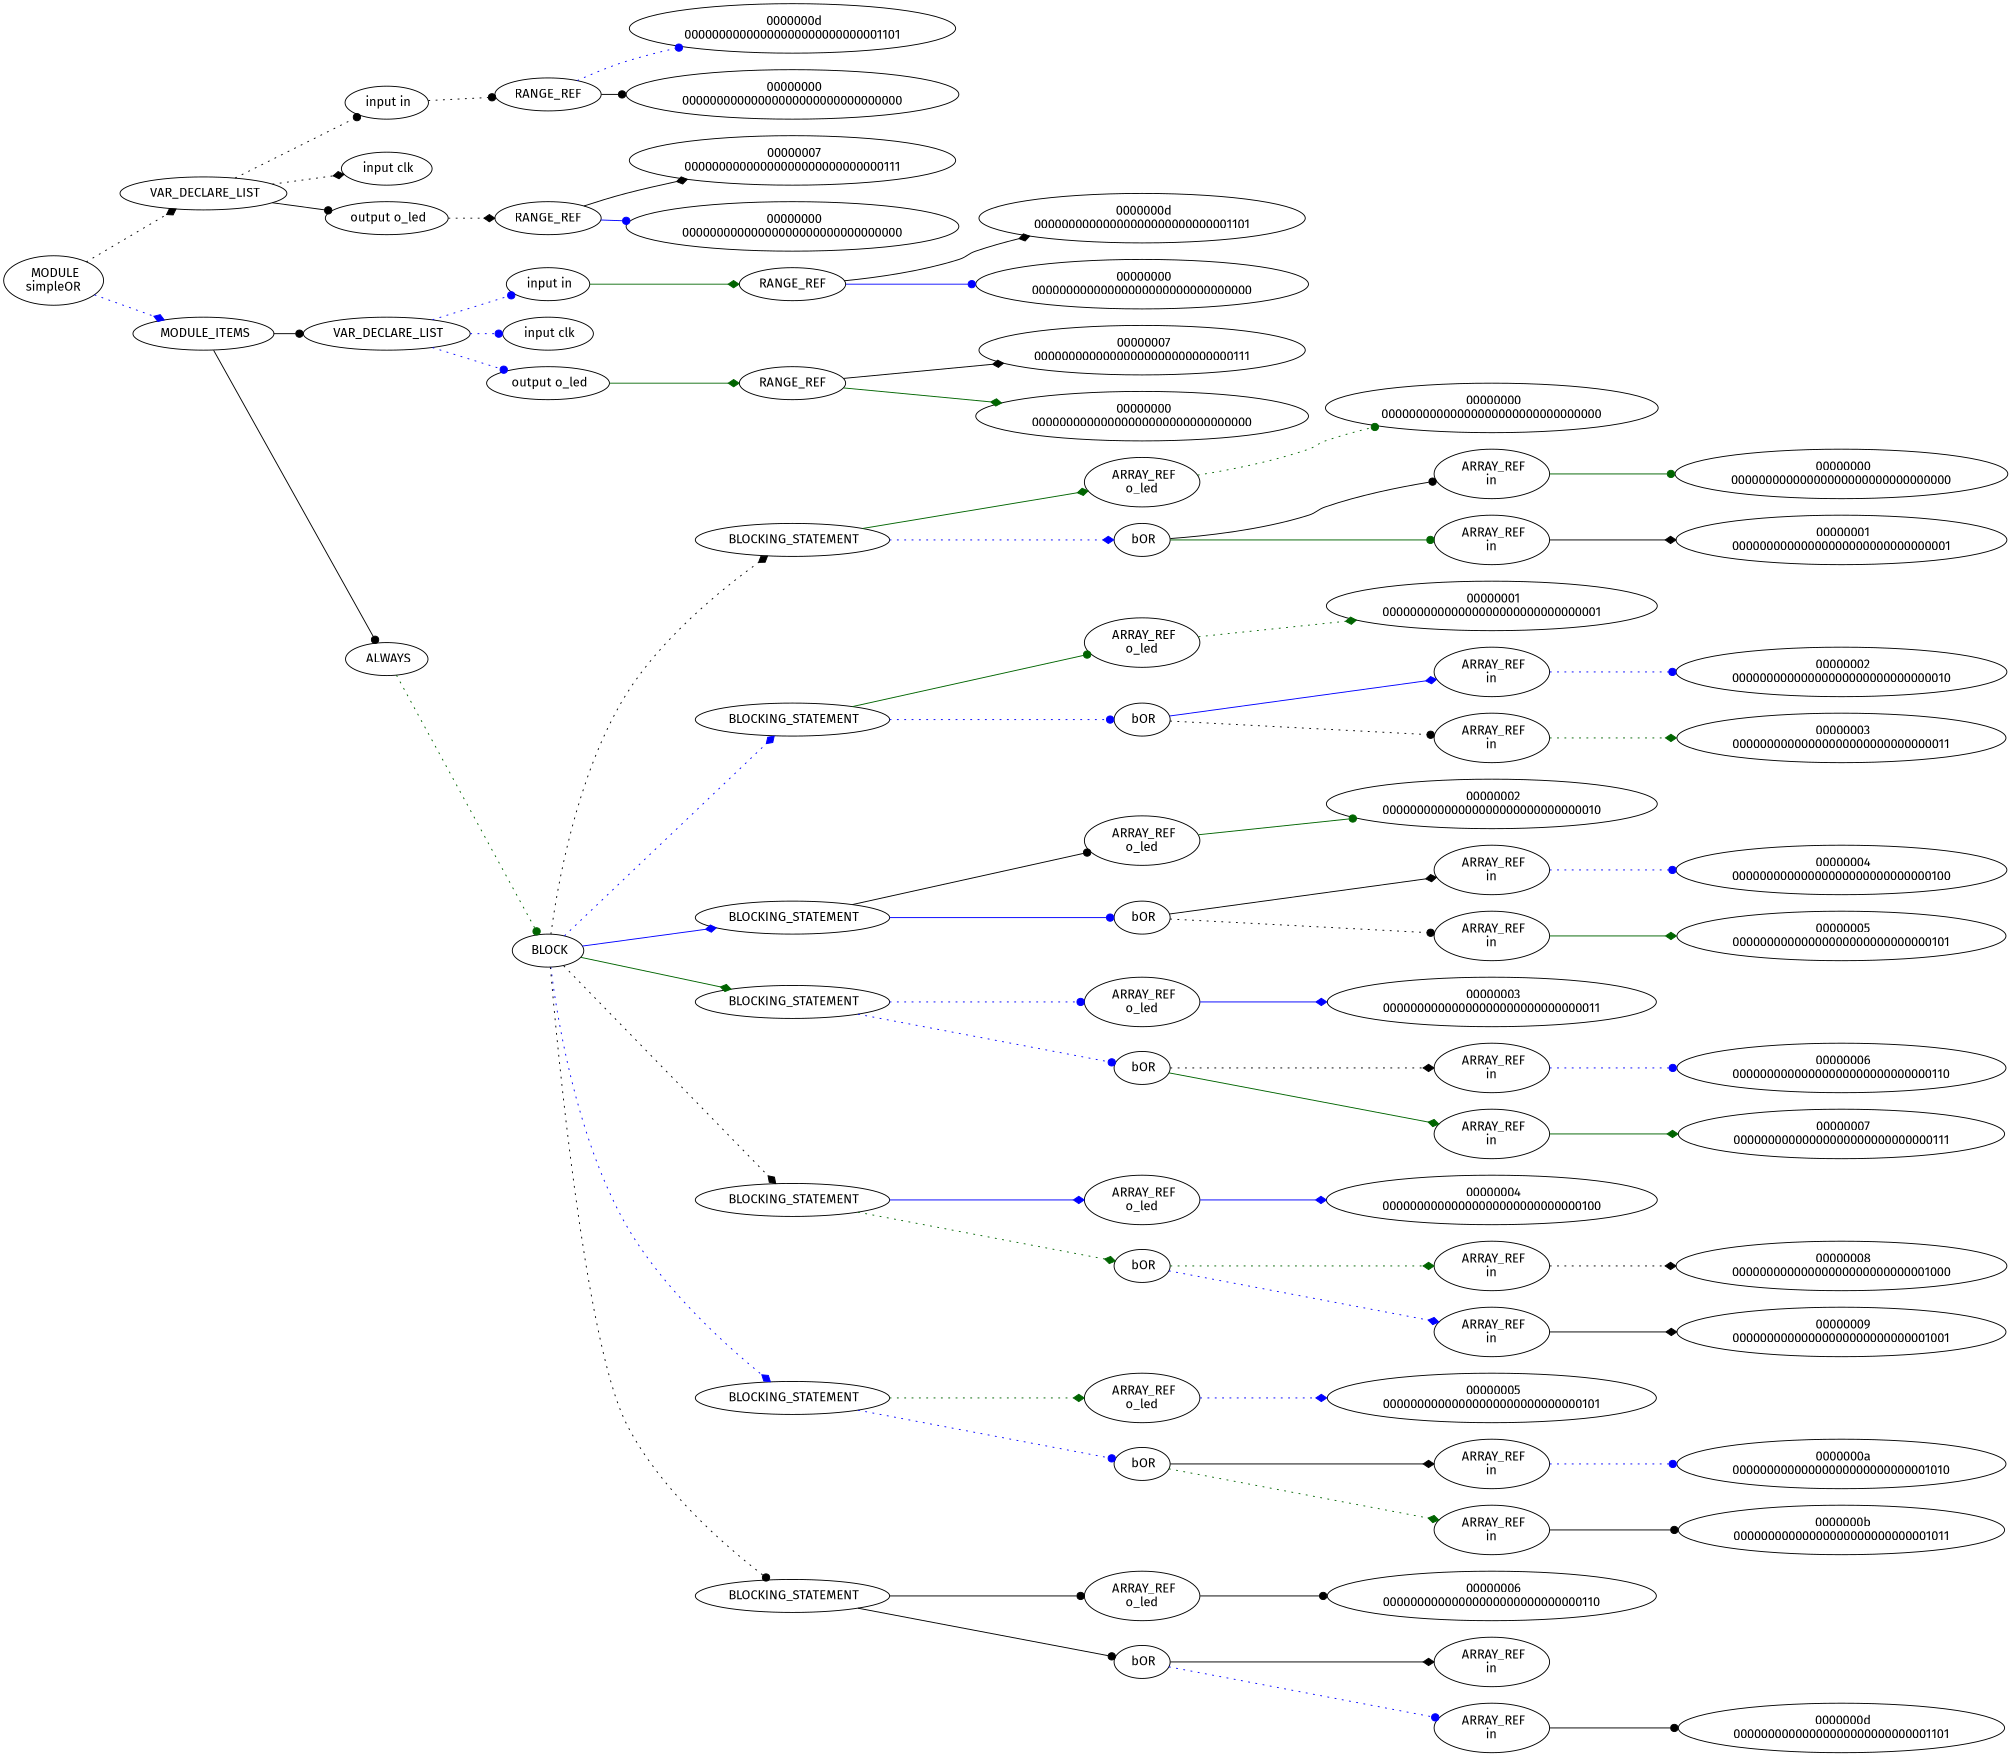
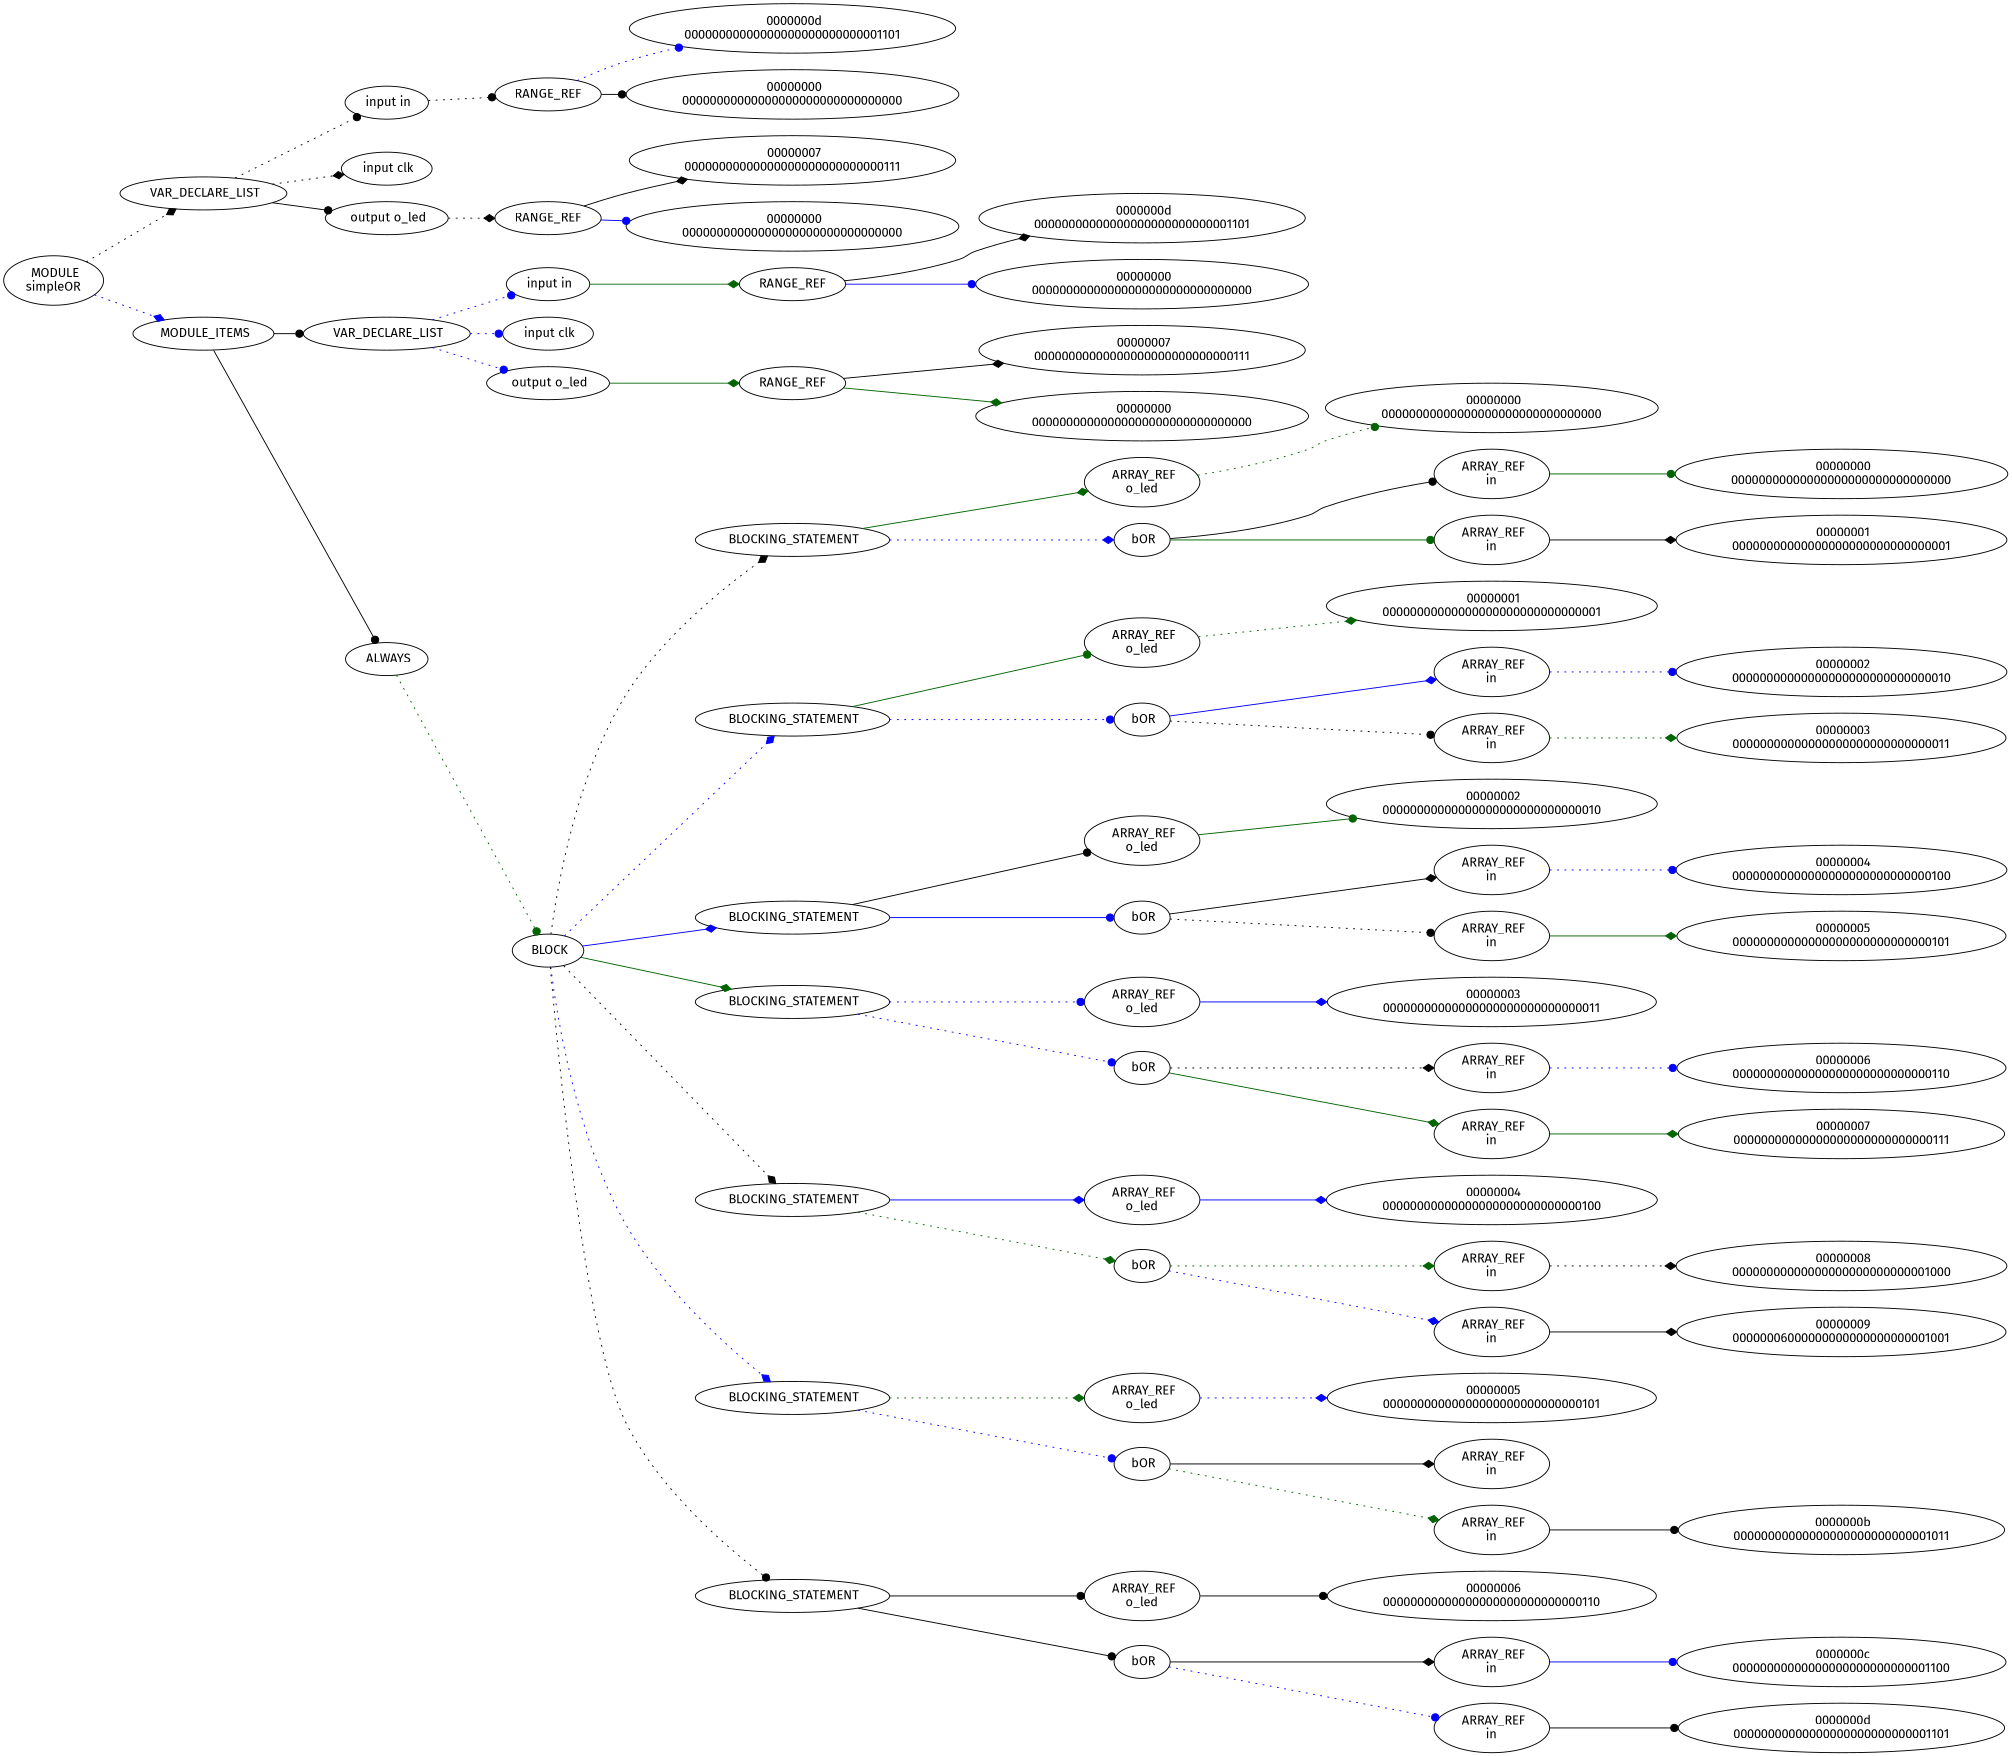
(1841, 1338) -> (1841, 1338)
(1841, 1464) -> none
none -> (1841, 1662)
